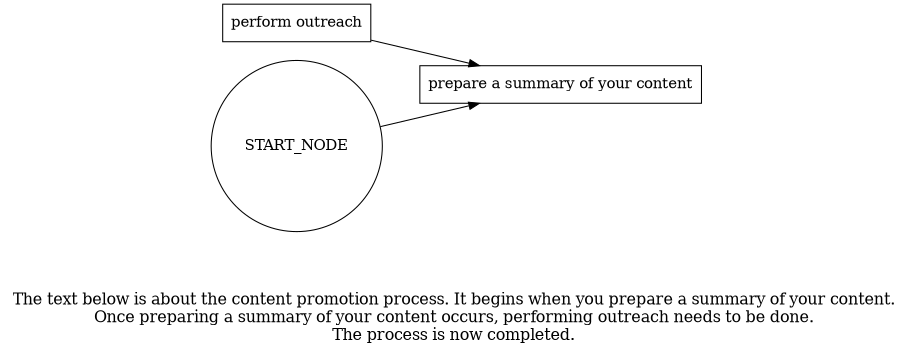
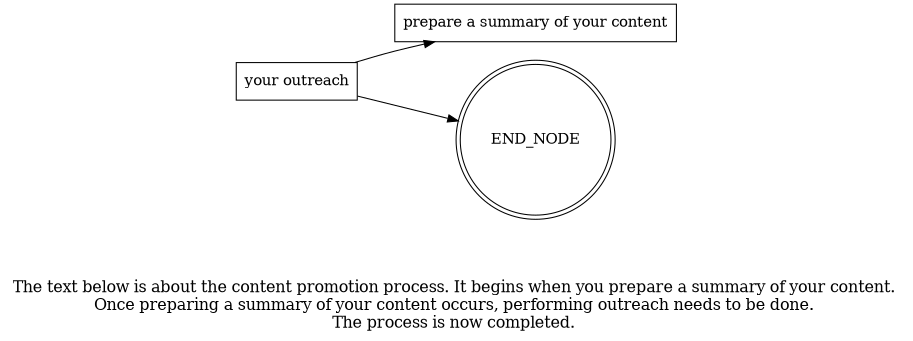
(297, 23) -> (297, 81)
none -> (536, 140)
(297, 146) -> none
